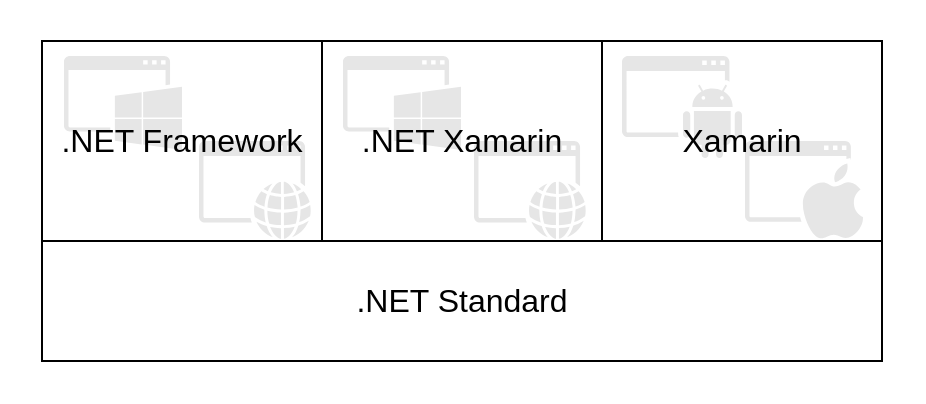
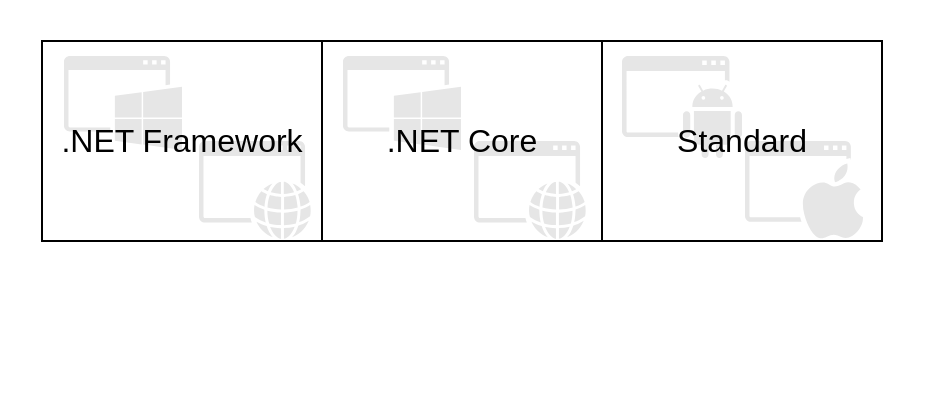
(463, 141) -> (463, 141)
(743, 141) -> (743, 141)
(462, 301) -> none
